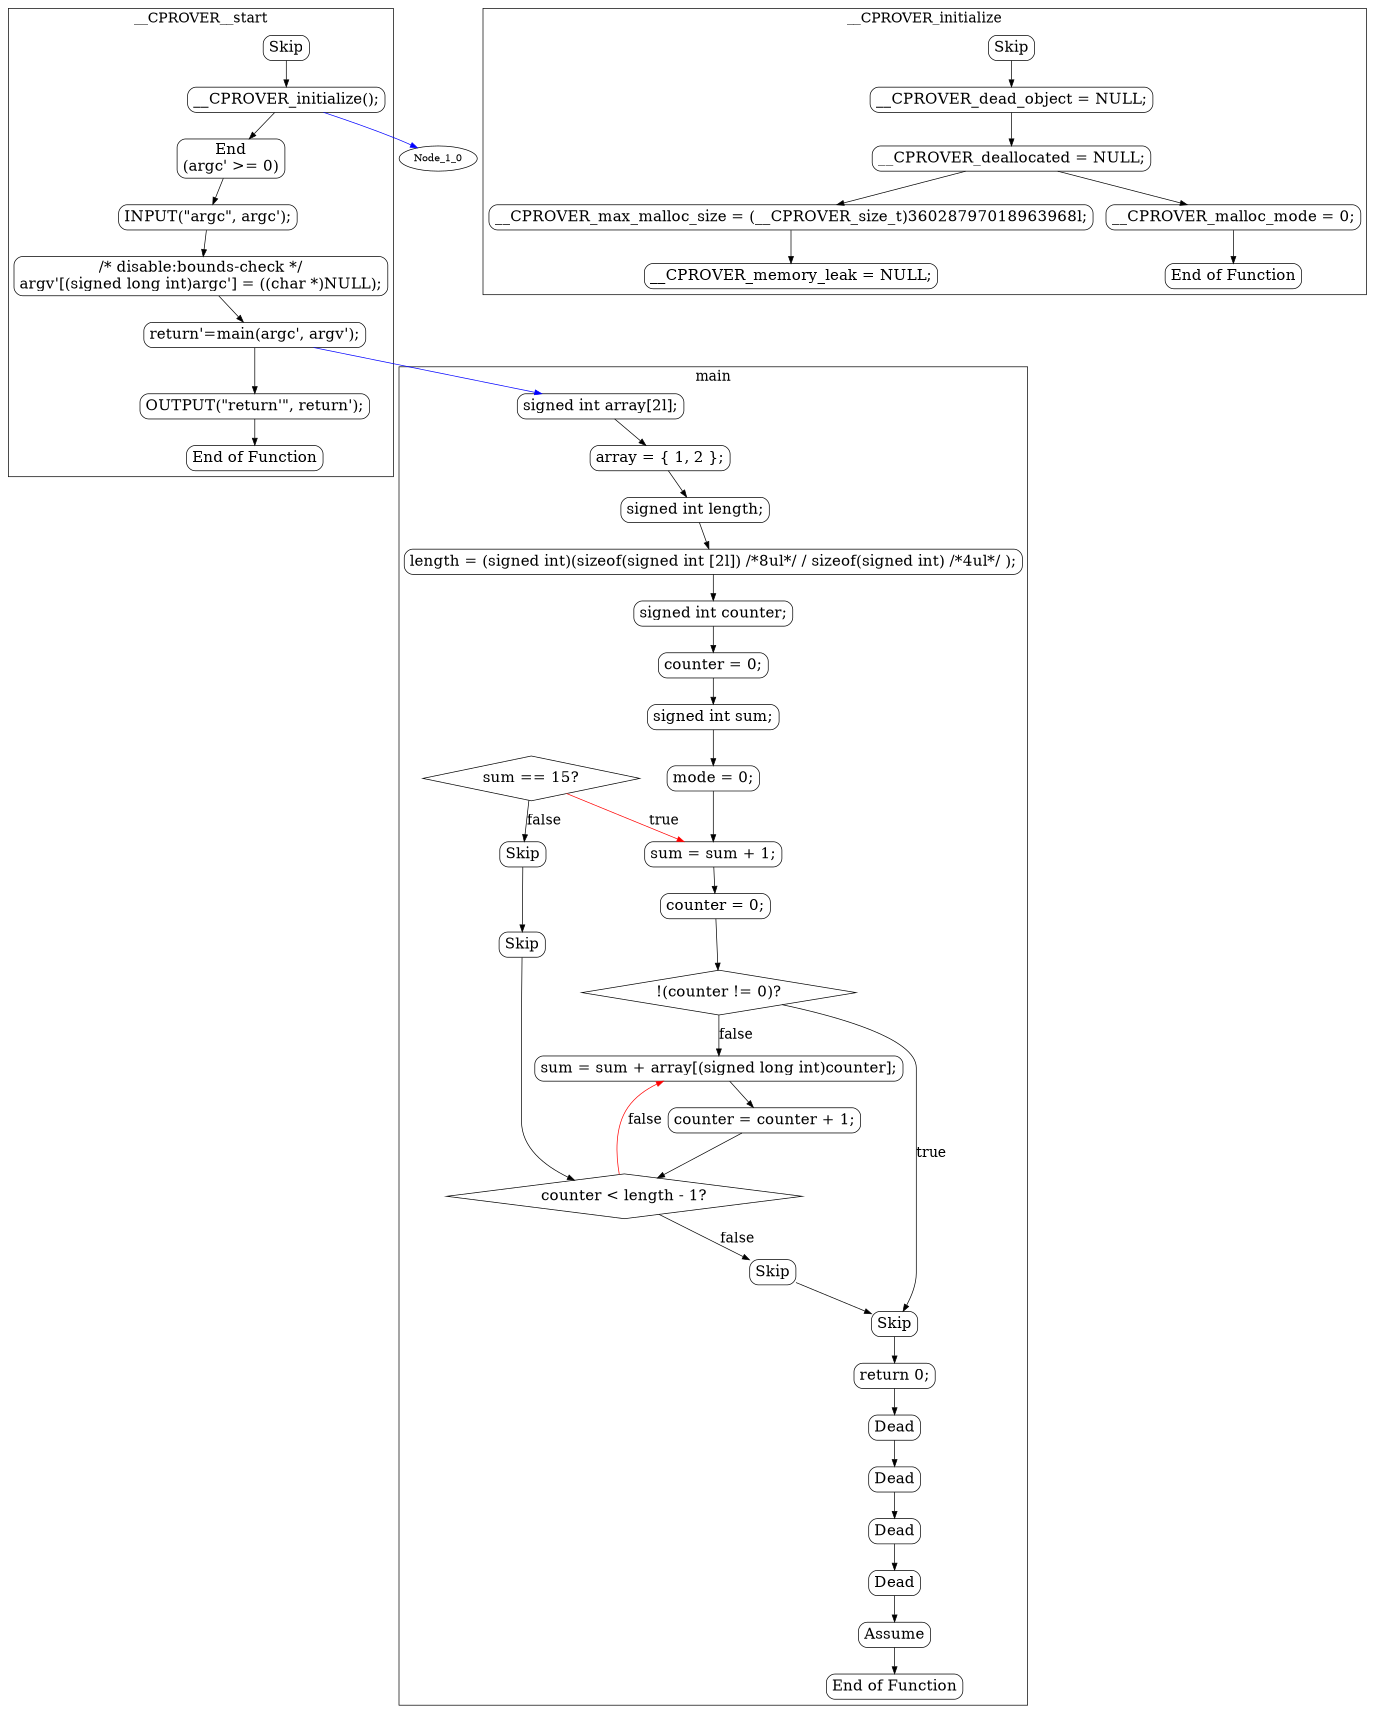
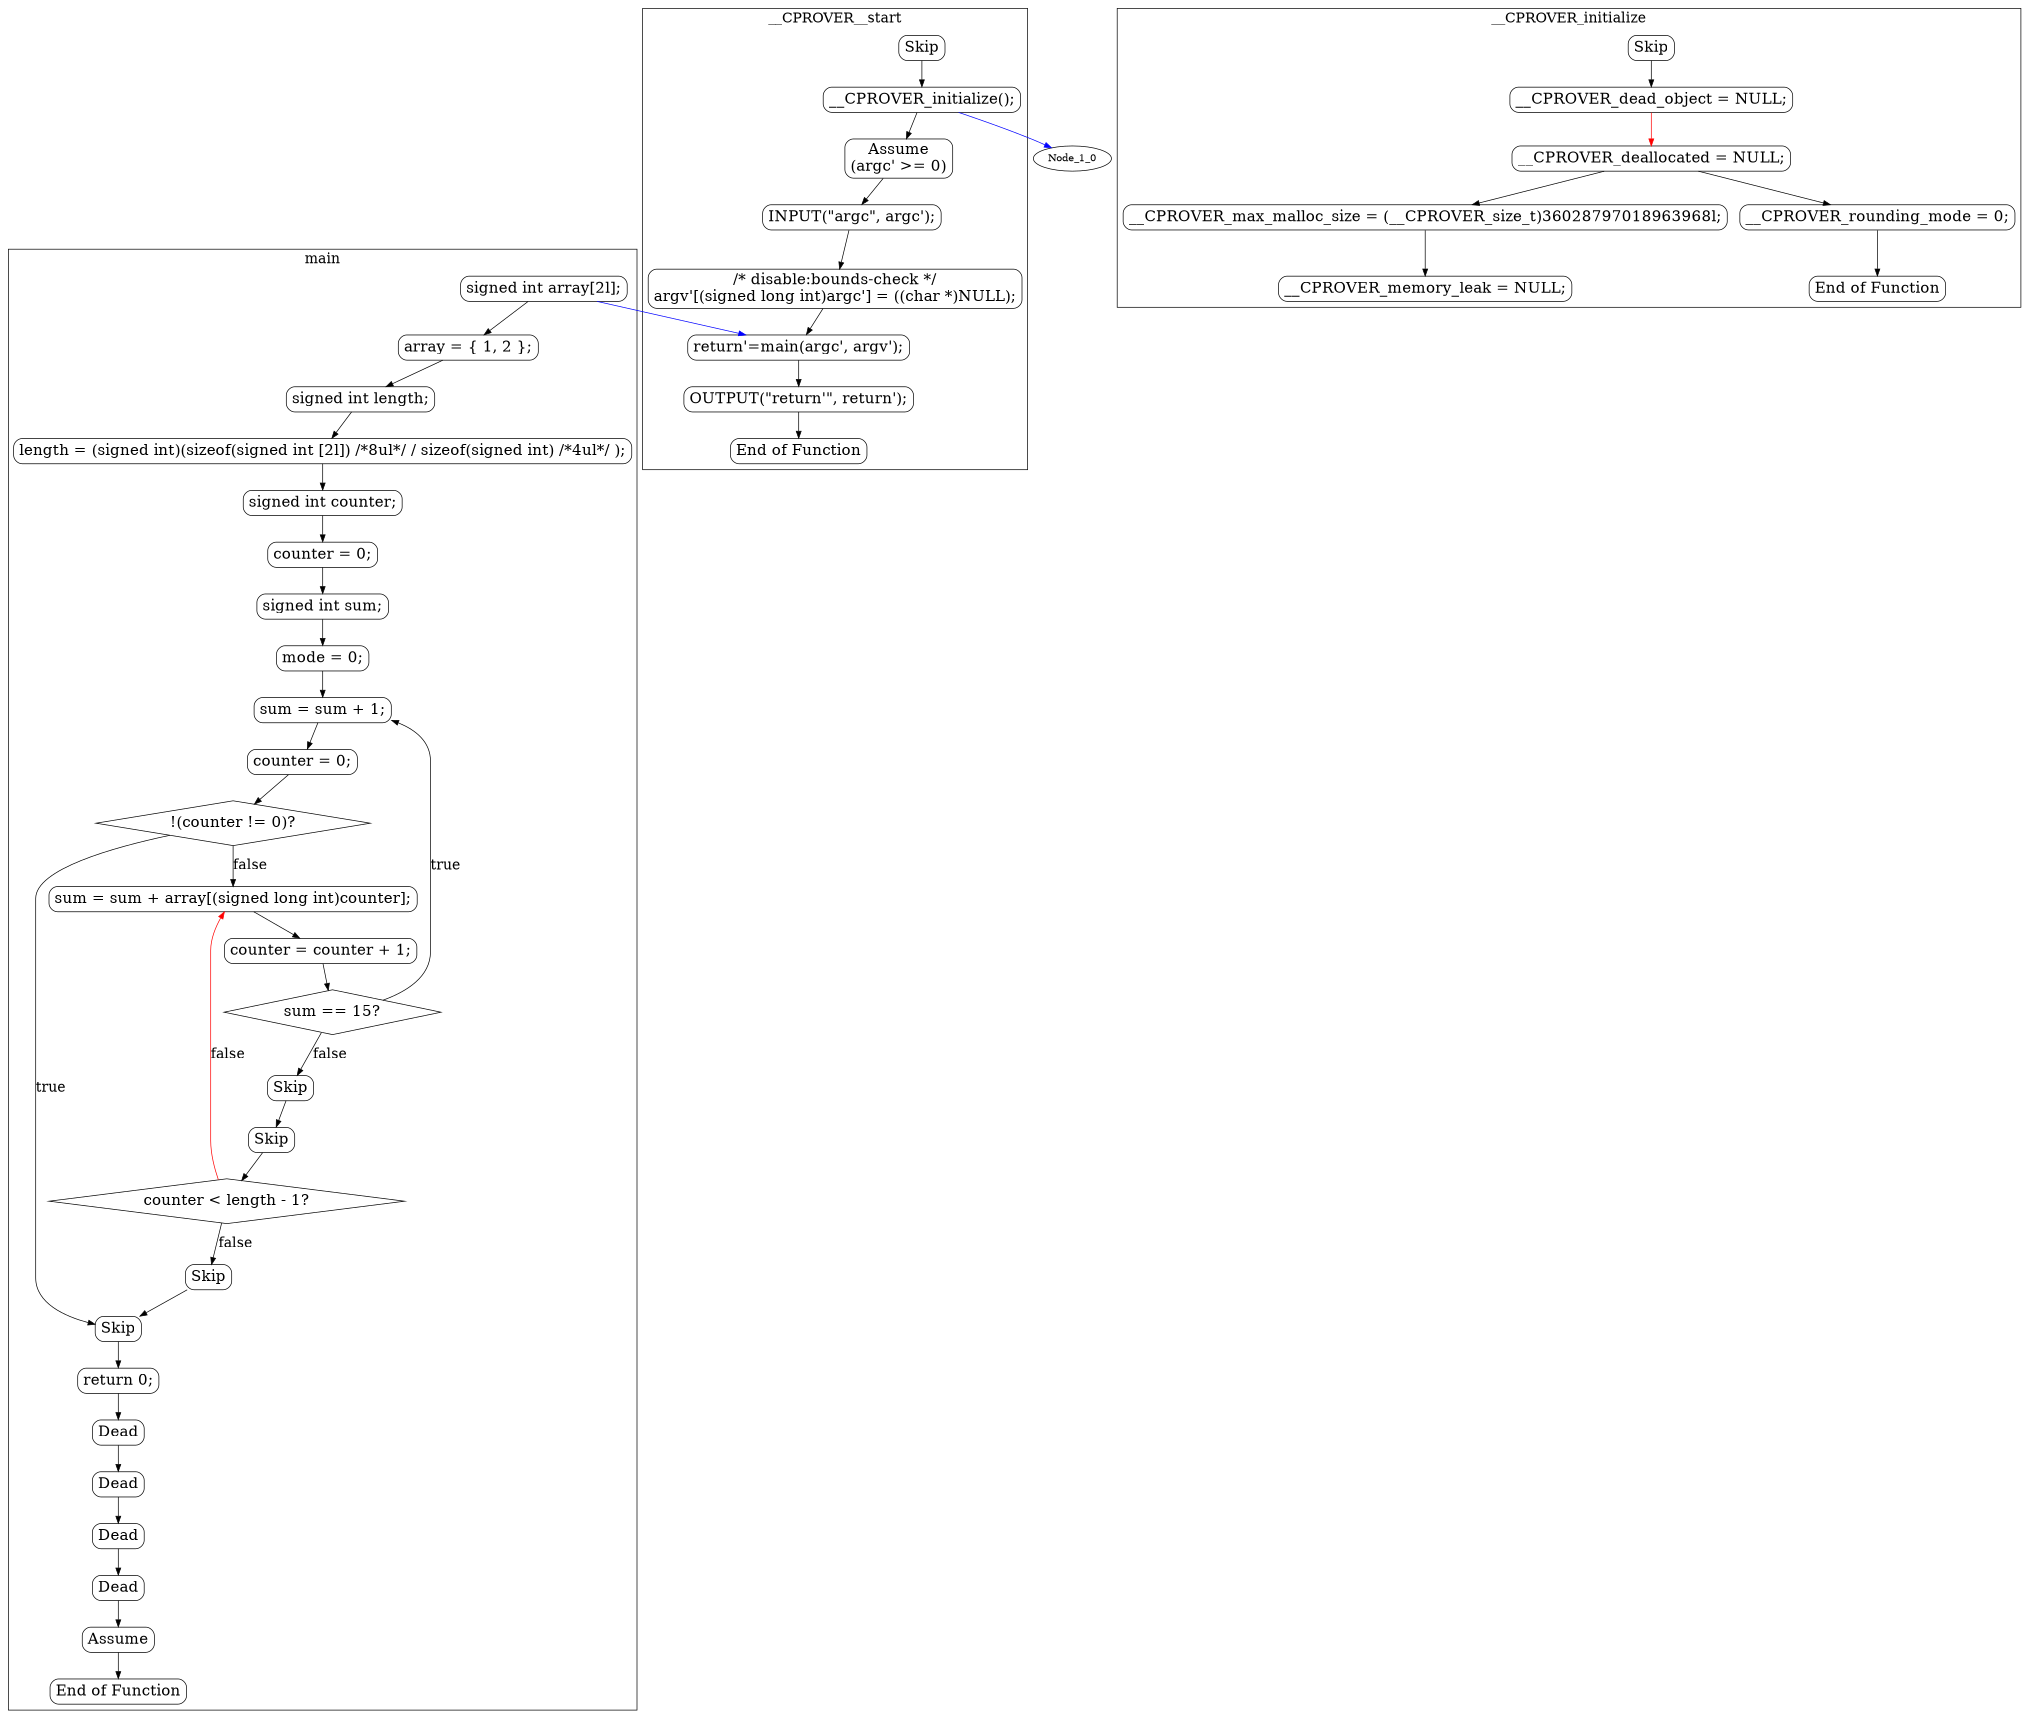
(1011, 126) -> (1651, 126)
(231, 159) -> (899, 159)
(1233, 217) -> (1877, 217)
(430, 371) -> (668, 317)
(622, 816) -> (430, 866)
(703, 1154) -> (325, 974)
